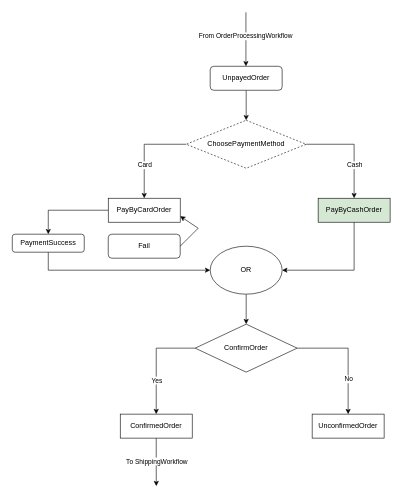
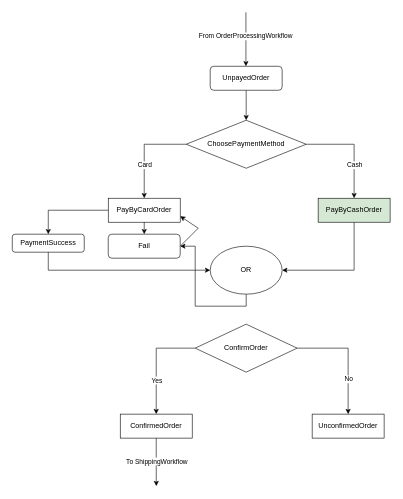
(246, 144) -> (246, 144)
none -> (144, 228)
(246, 318) -> (195, 306)
